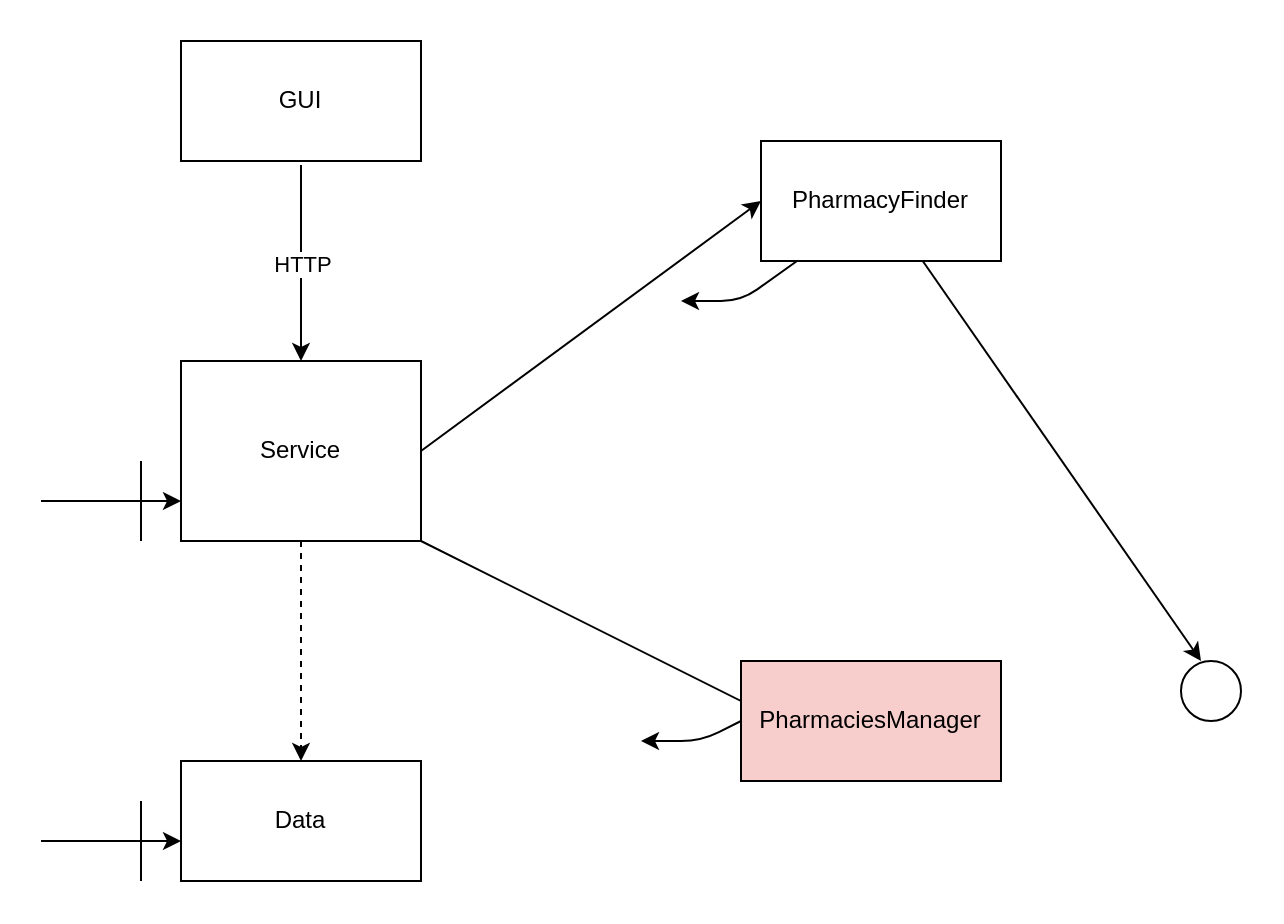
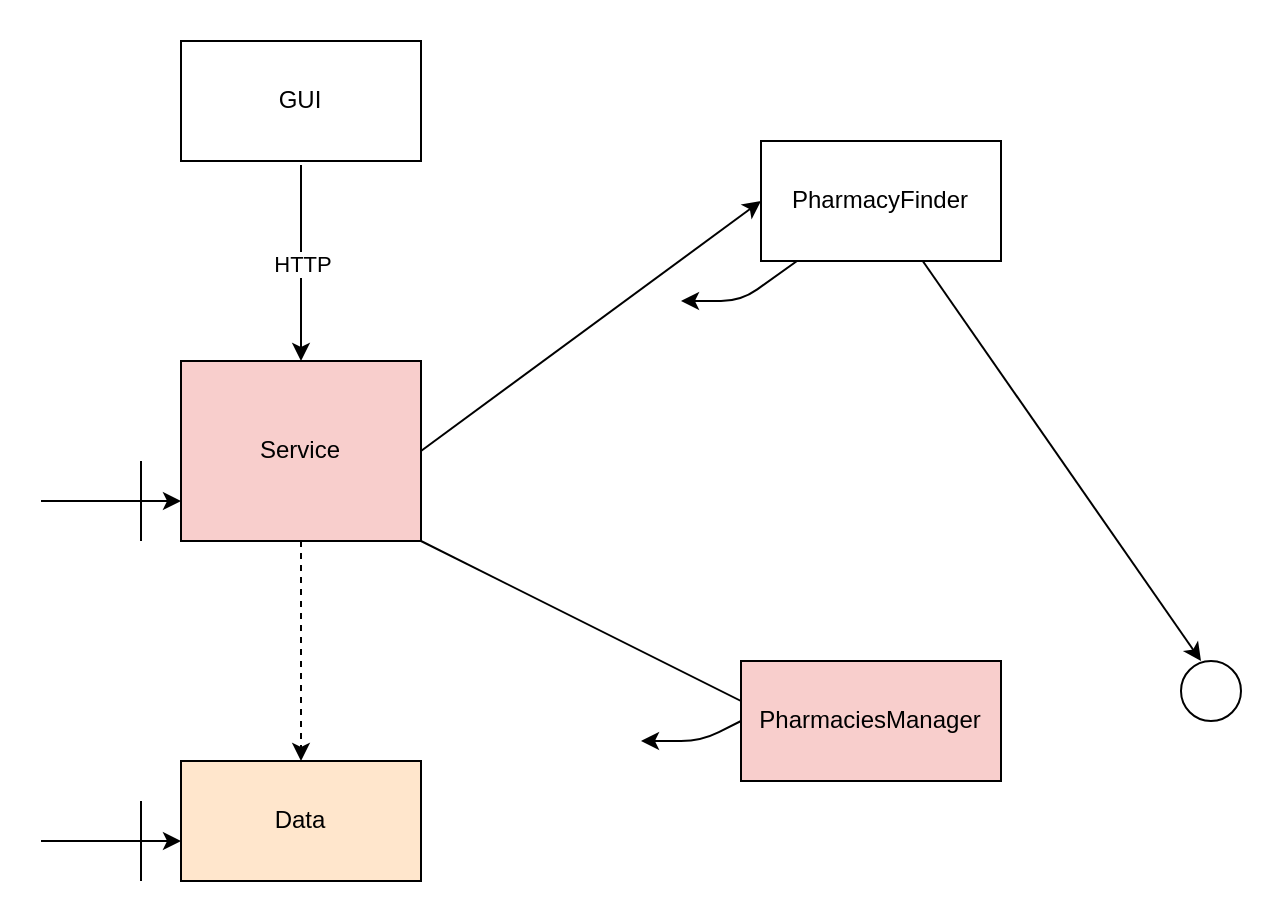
(301, 451) -> (301, 451)
(301, 821) -> (301, 821)
